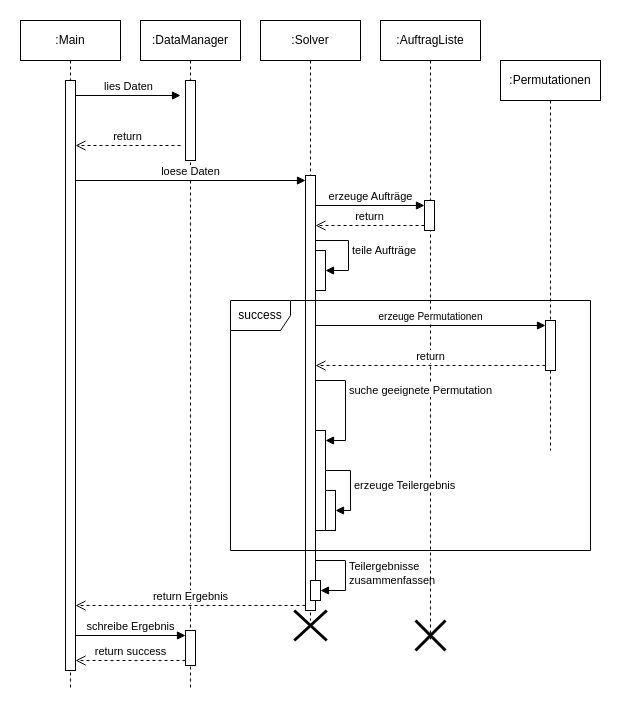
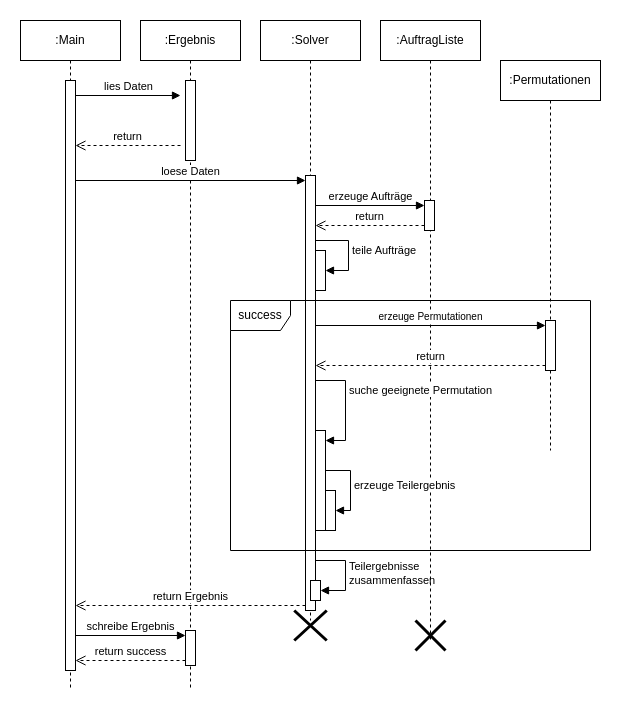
(191, 41) -> (191, 41)
